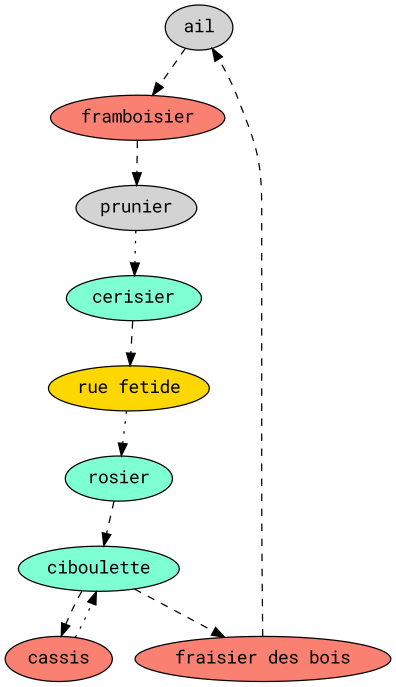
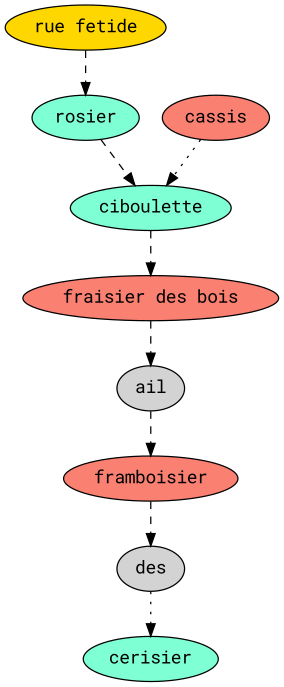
(136, 208) -> (151, 569)
(132, 337) -> none
(125, 427) -> (86, 67)
(73, 607) -> none
